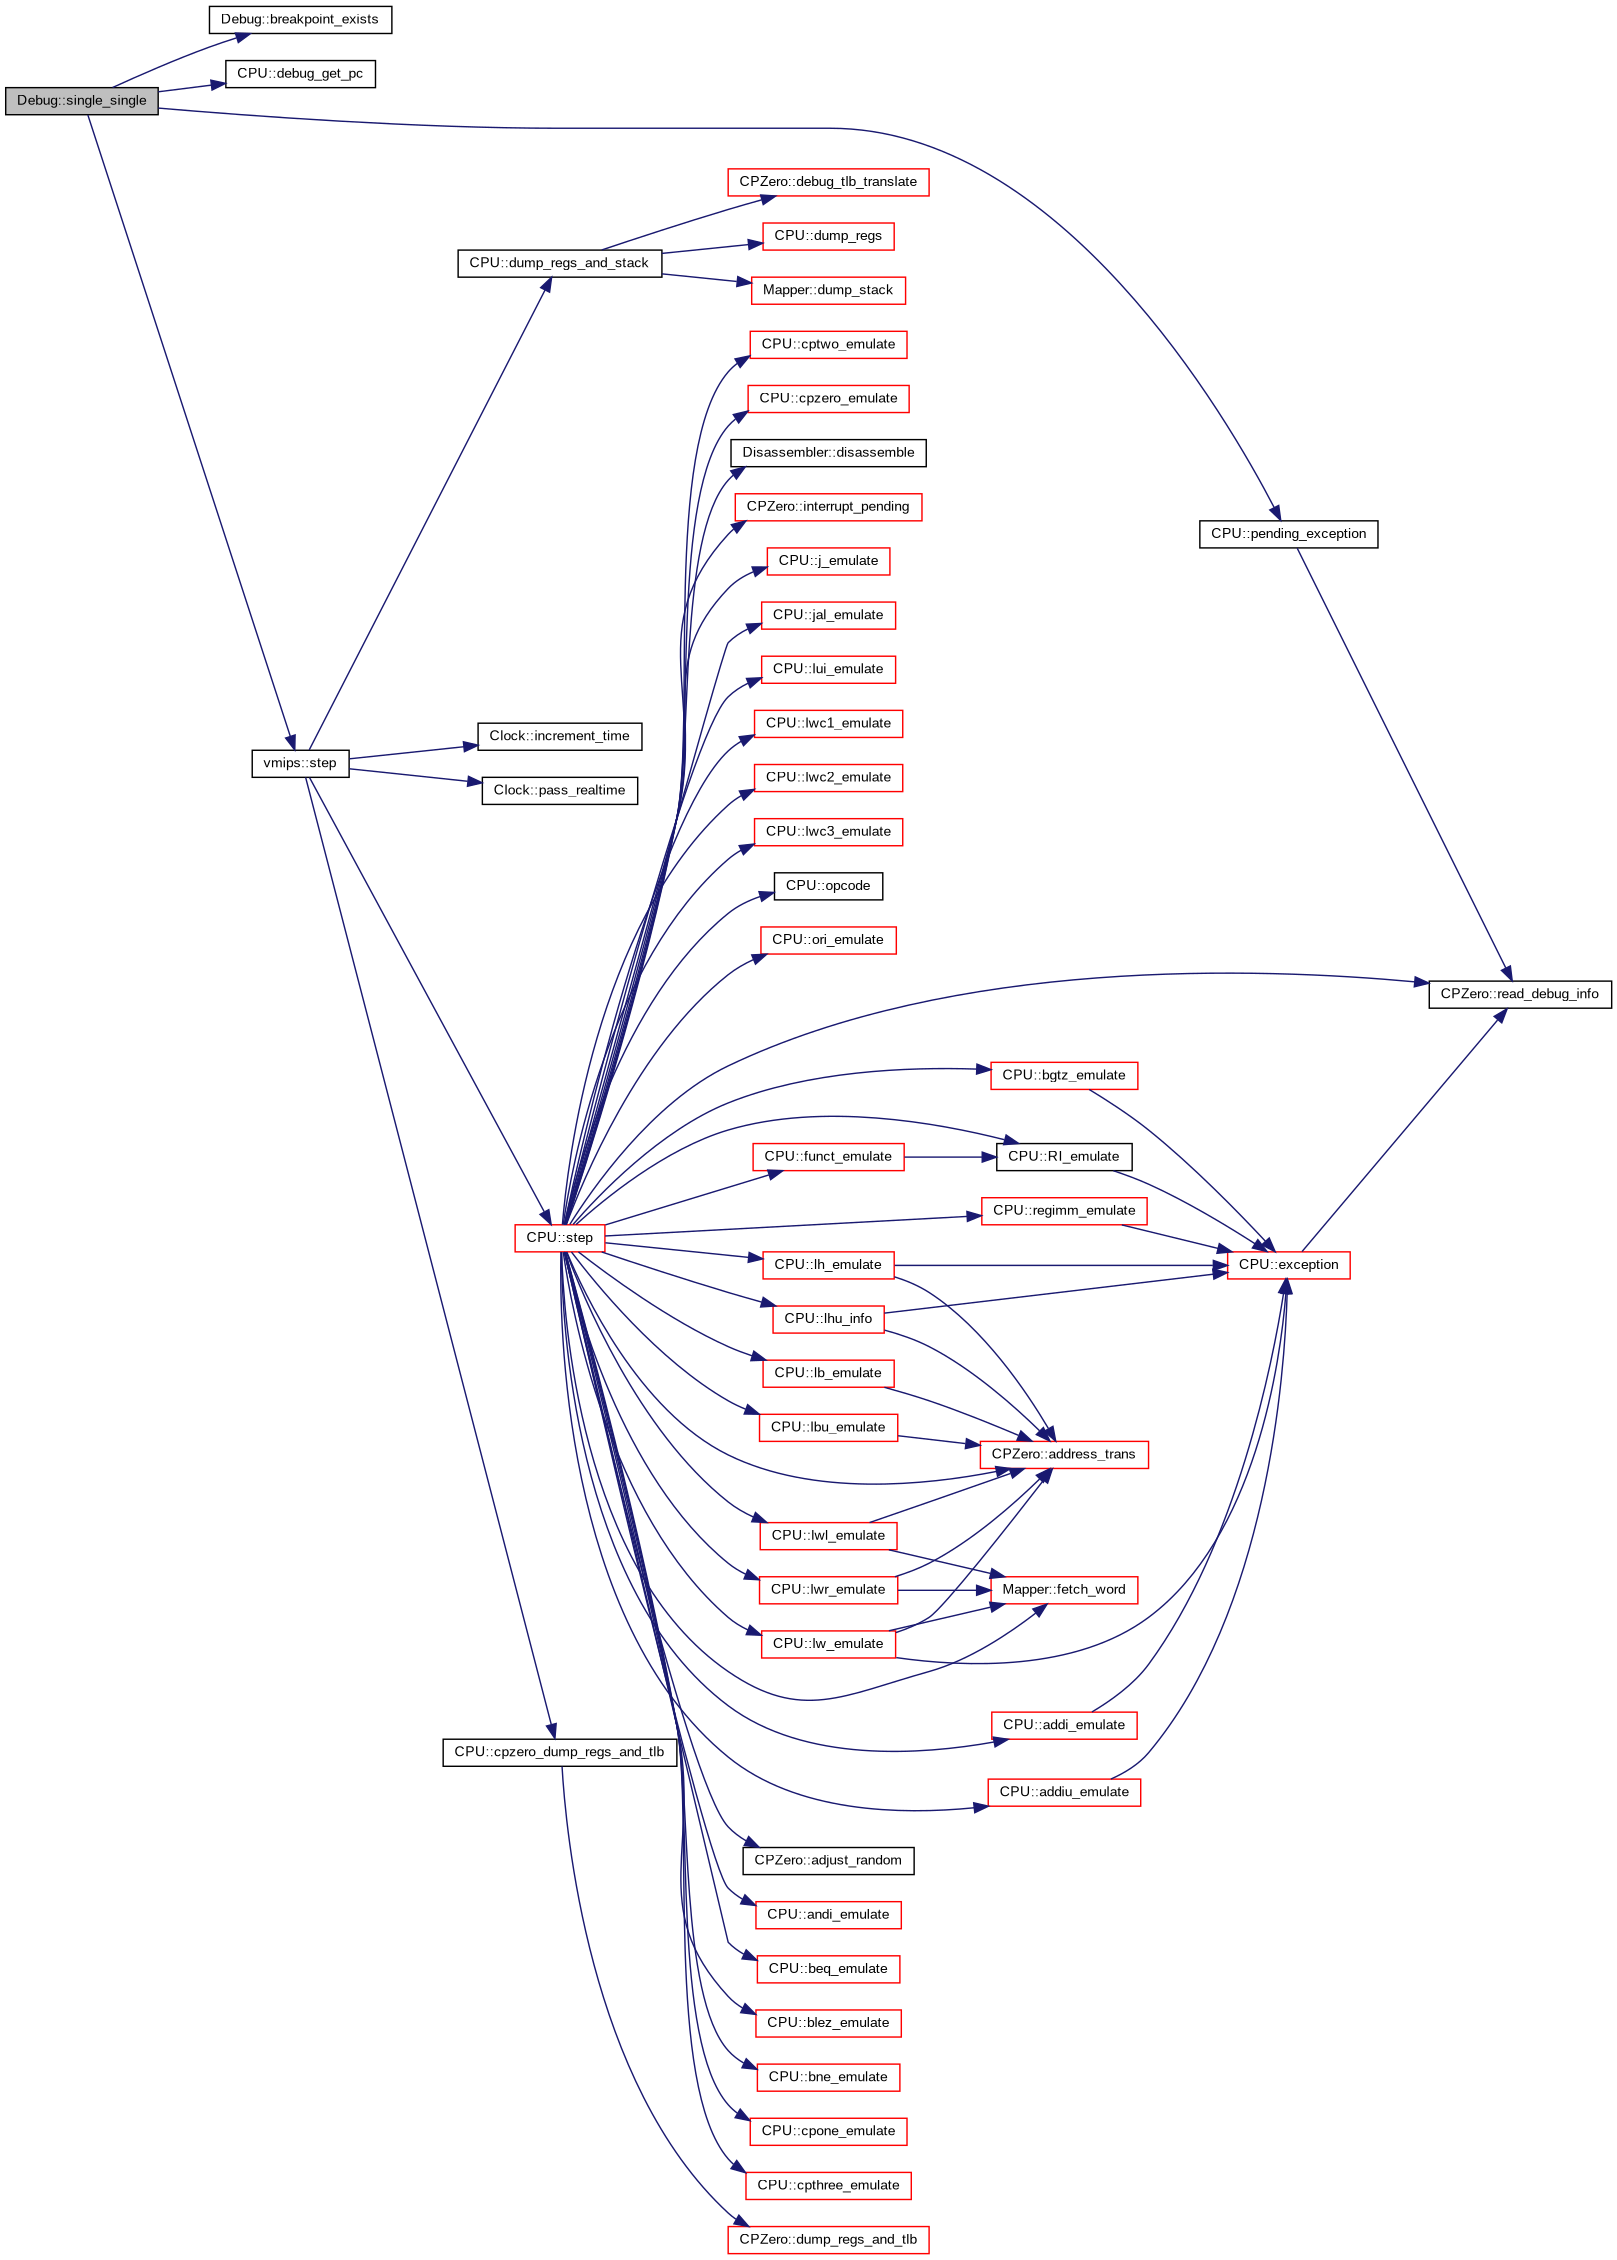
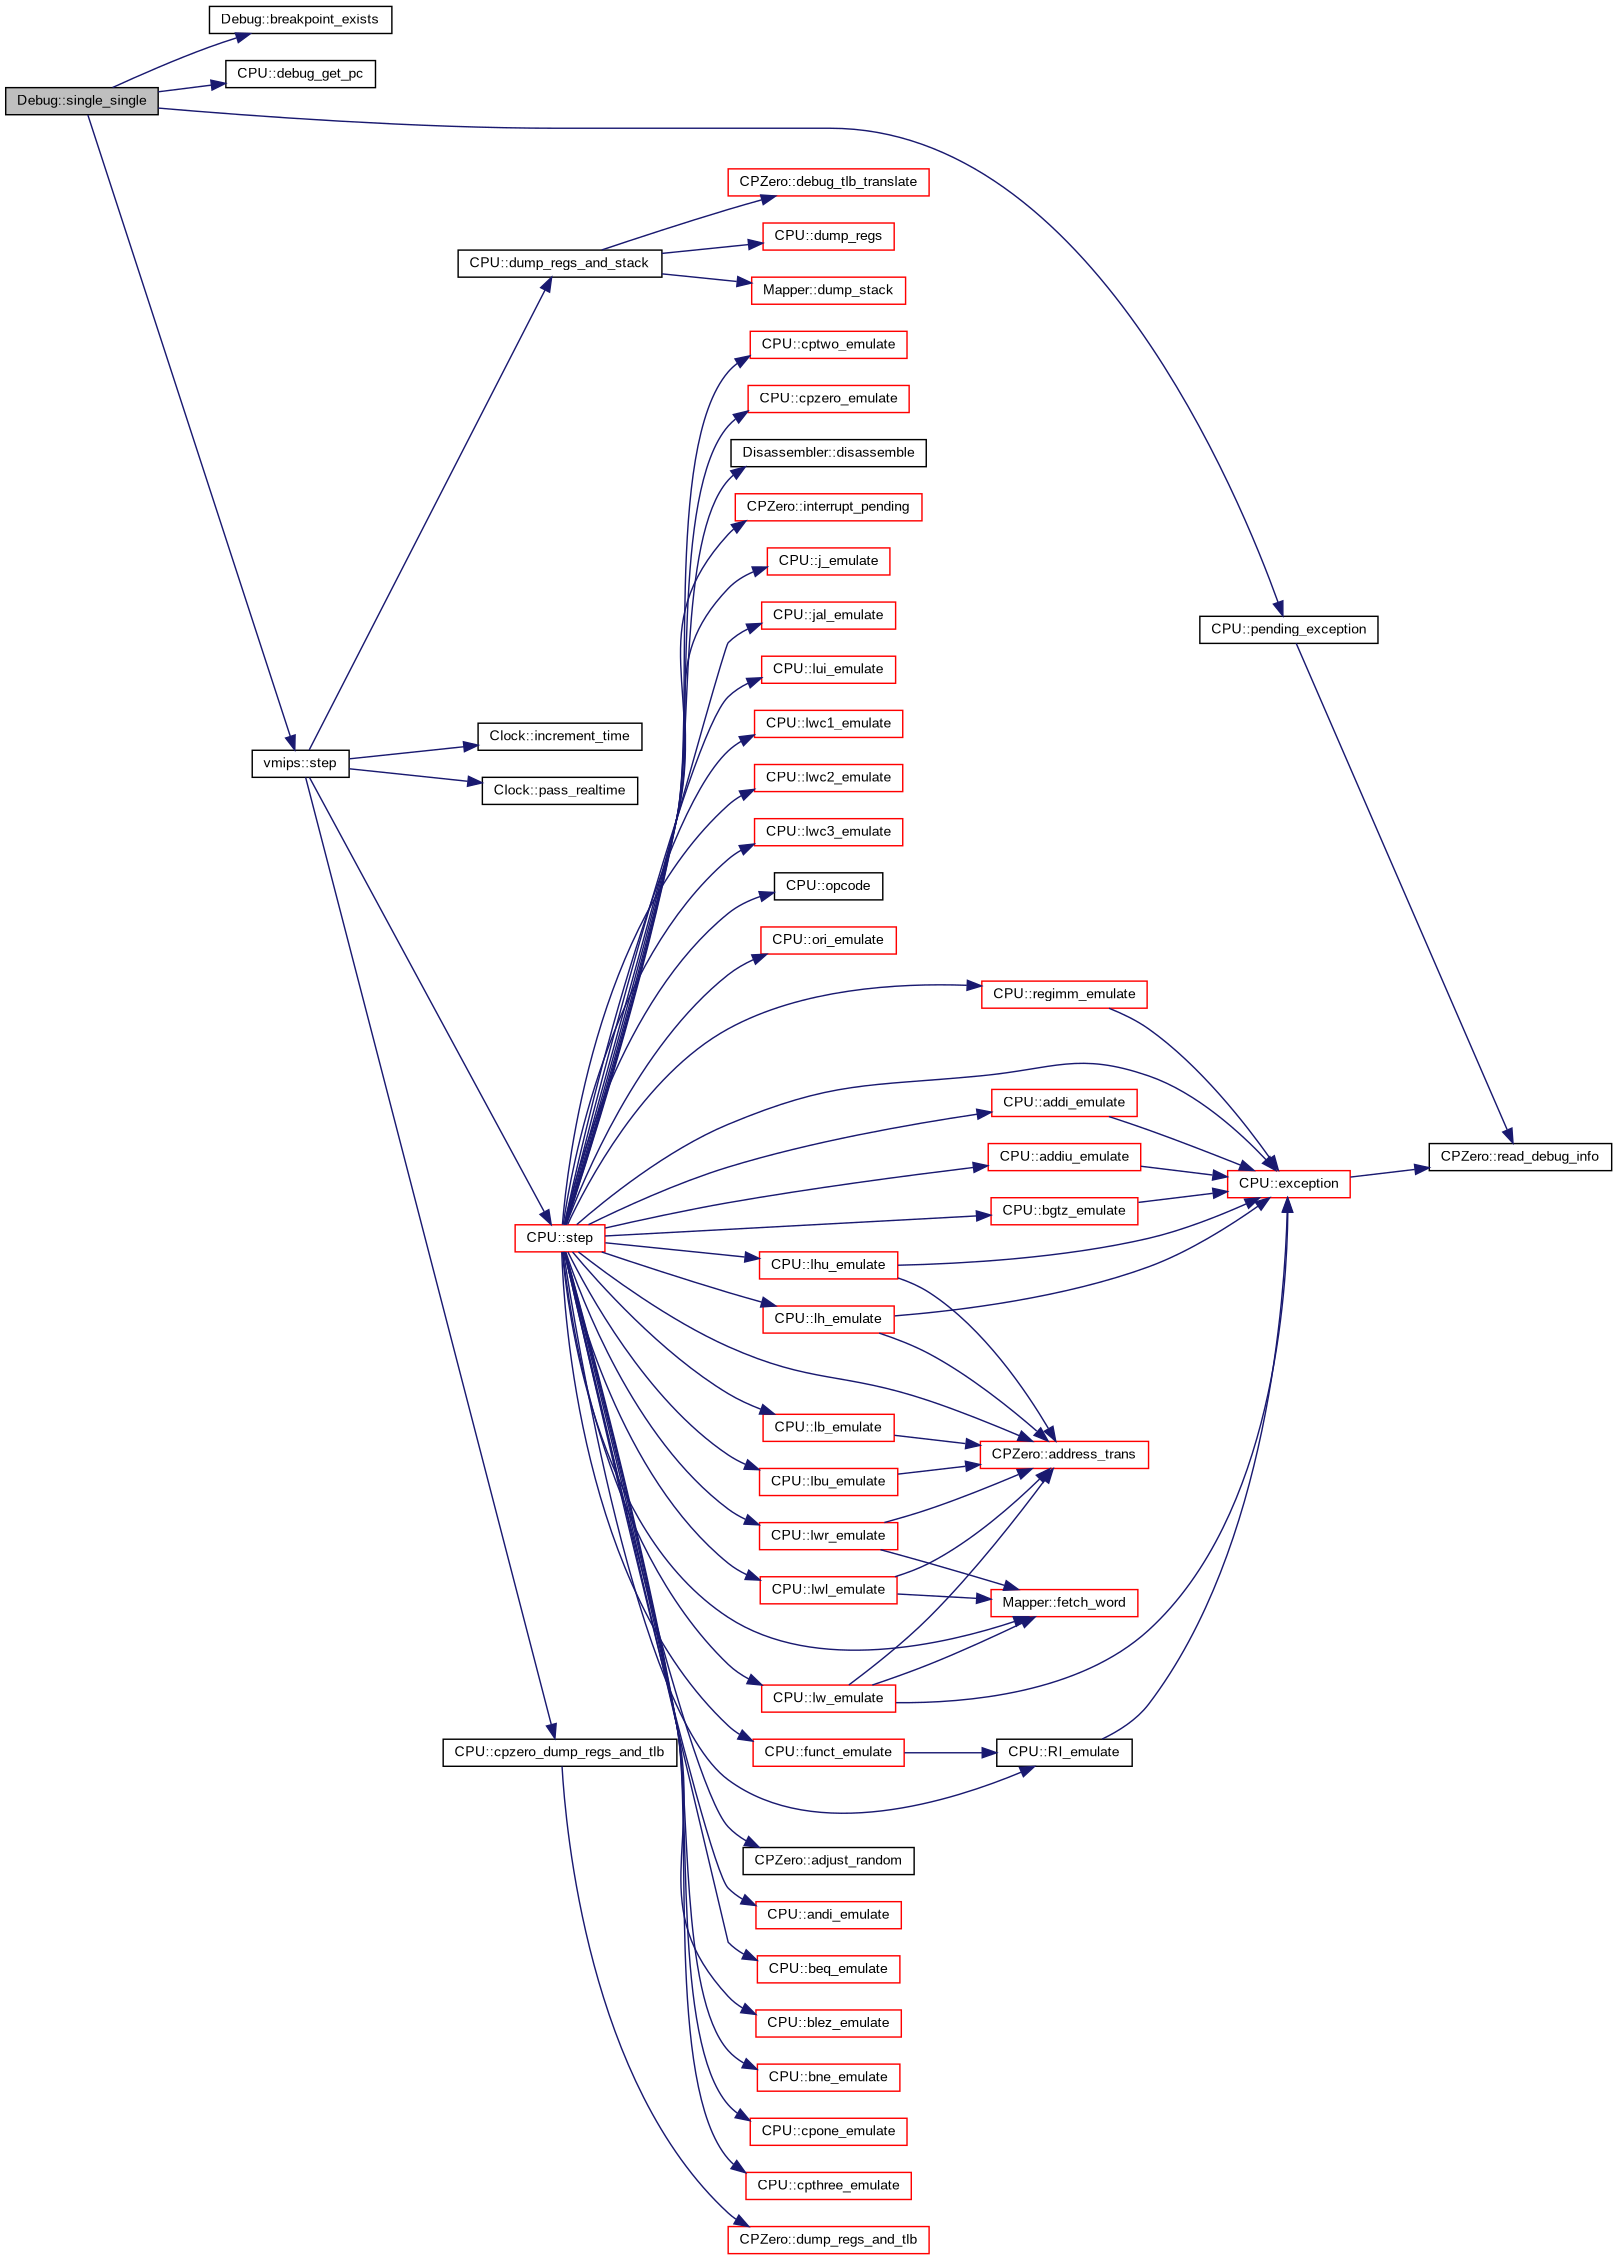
(953, 997) -> (918, 1081)
(829, 1320) -> (829, 1265)
